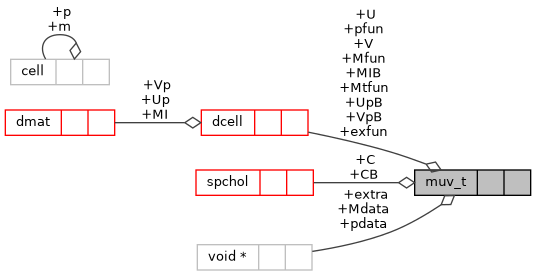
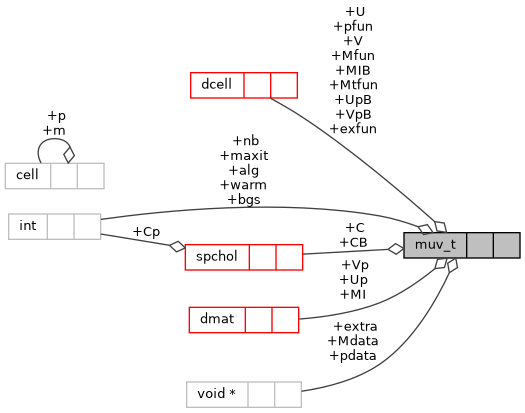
(150, 123) -> (372, 306)
none -> (55, 227)
